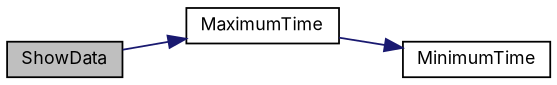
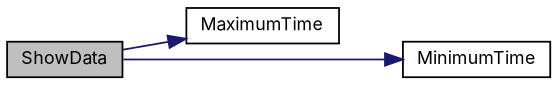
(362, 41) -> (254, 59)
